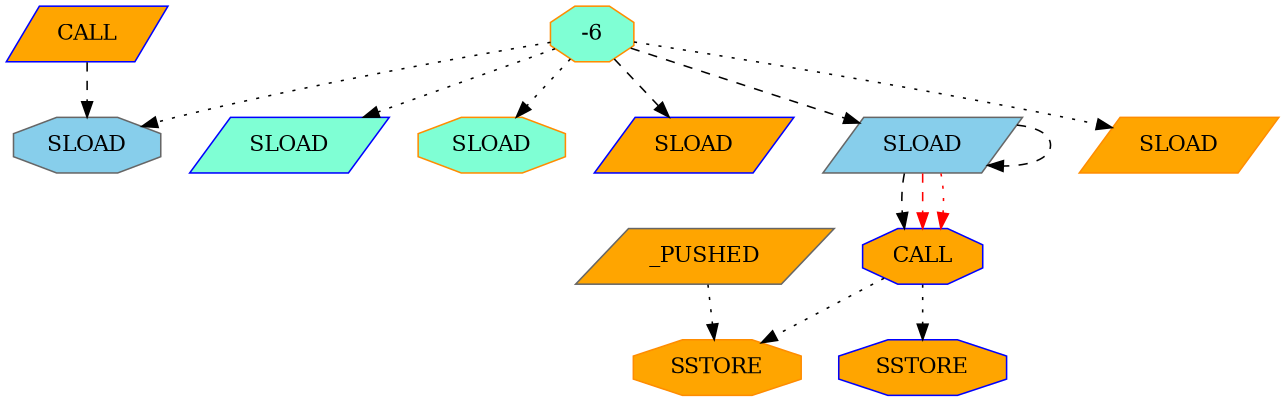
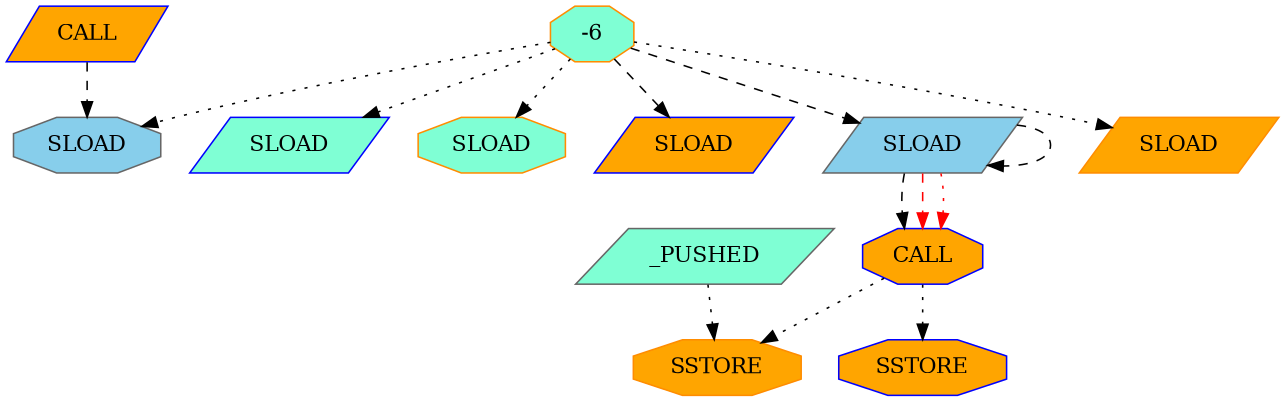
(705, 256) -> (705, 256)
